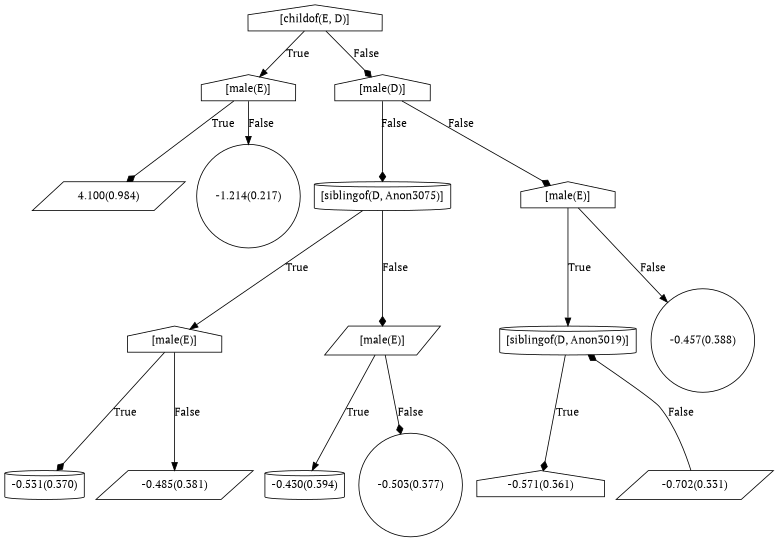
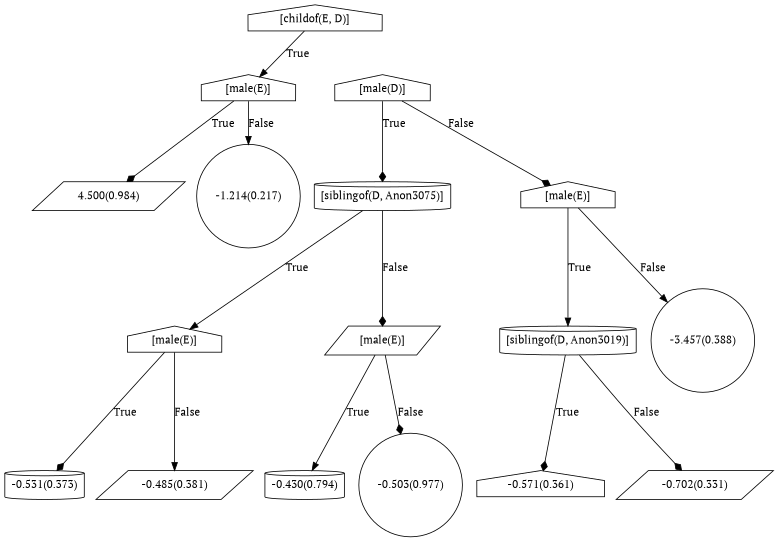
(345, 50) -> none
(394, 124) -> (394, 124)
(109, 196) -> (109, 196)
(703, 341) -> (703, 341)
(657, 404) -> (626, 410)
(45, 485) -> (45, 485)
(305, 485) -> (305, 485)
(411, 485) -> (411, 485)
